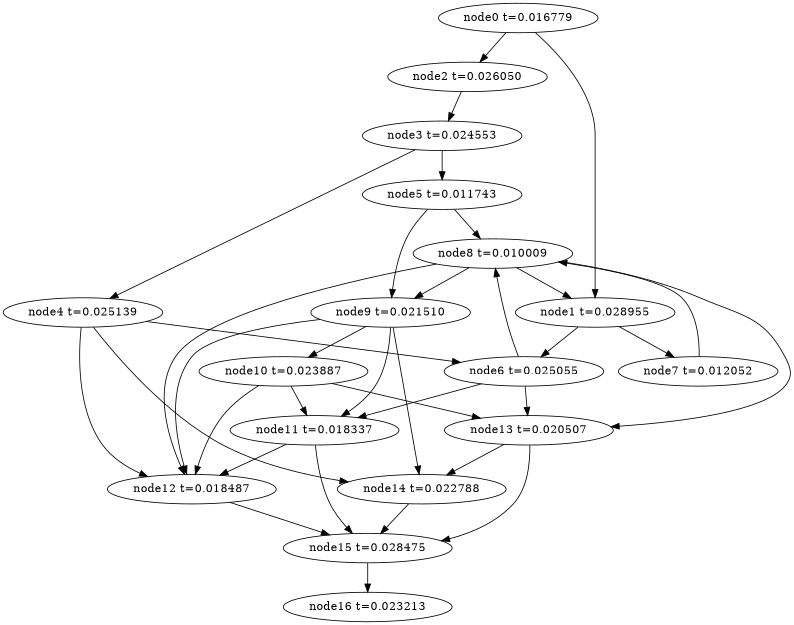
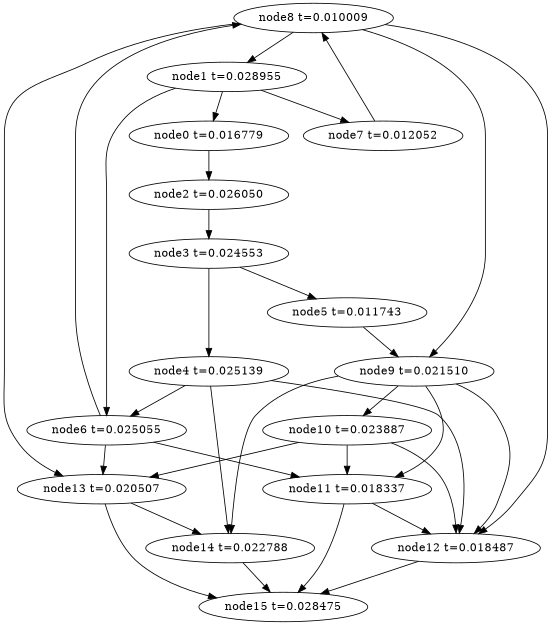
(595, 151) -> (219, 102)
(465, 221) -> none
(368, 607) -> none
